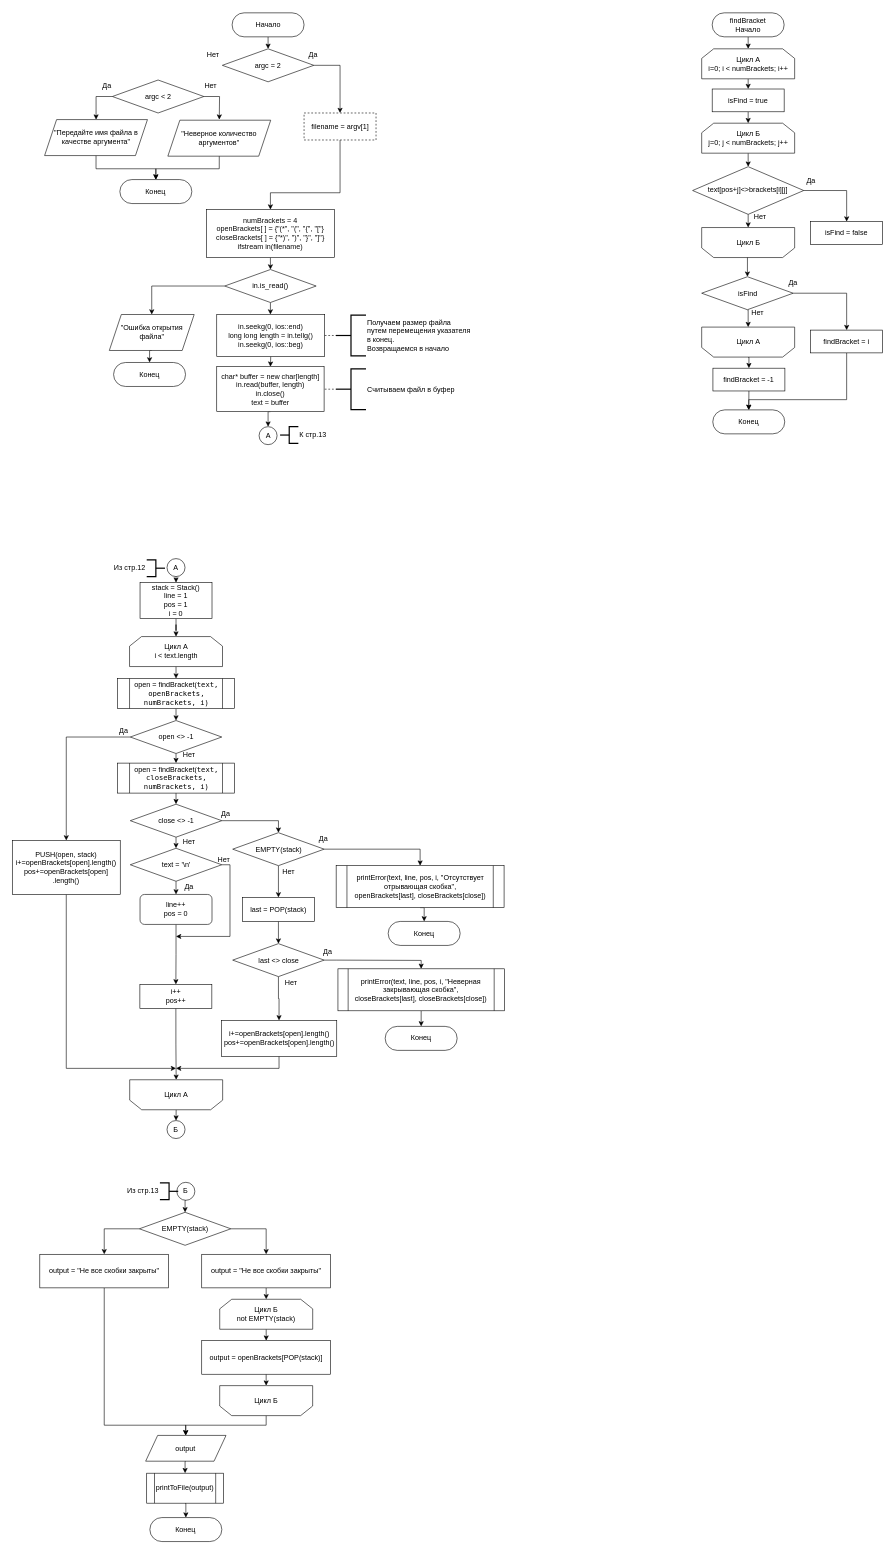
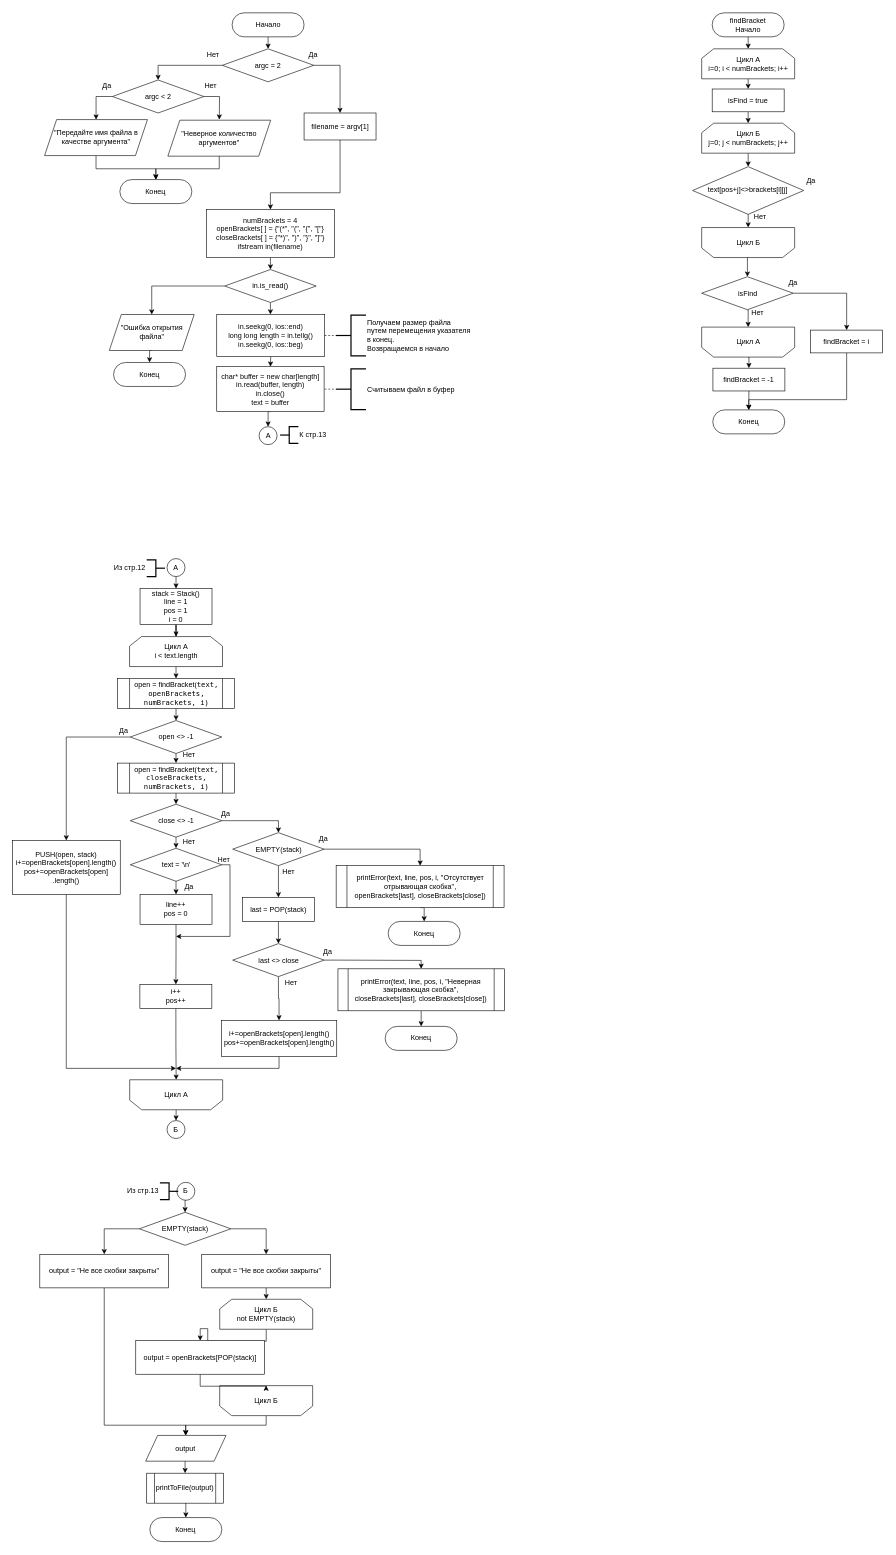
none -> (158, 67)
(340, 126) -> (340, 126)
(839, 190) -> none
(847, 233) -> none
(176, 600) -> (176, 606)
(176, 909) -> (176, 909)
(266, 1358) -> (200, 1358)
